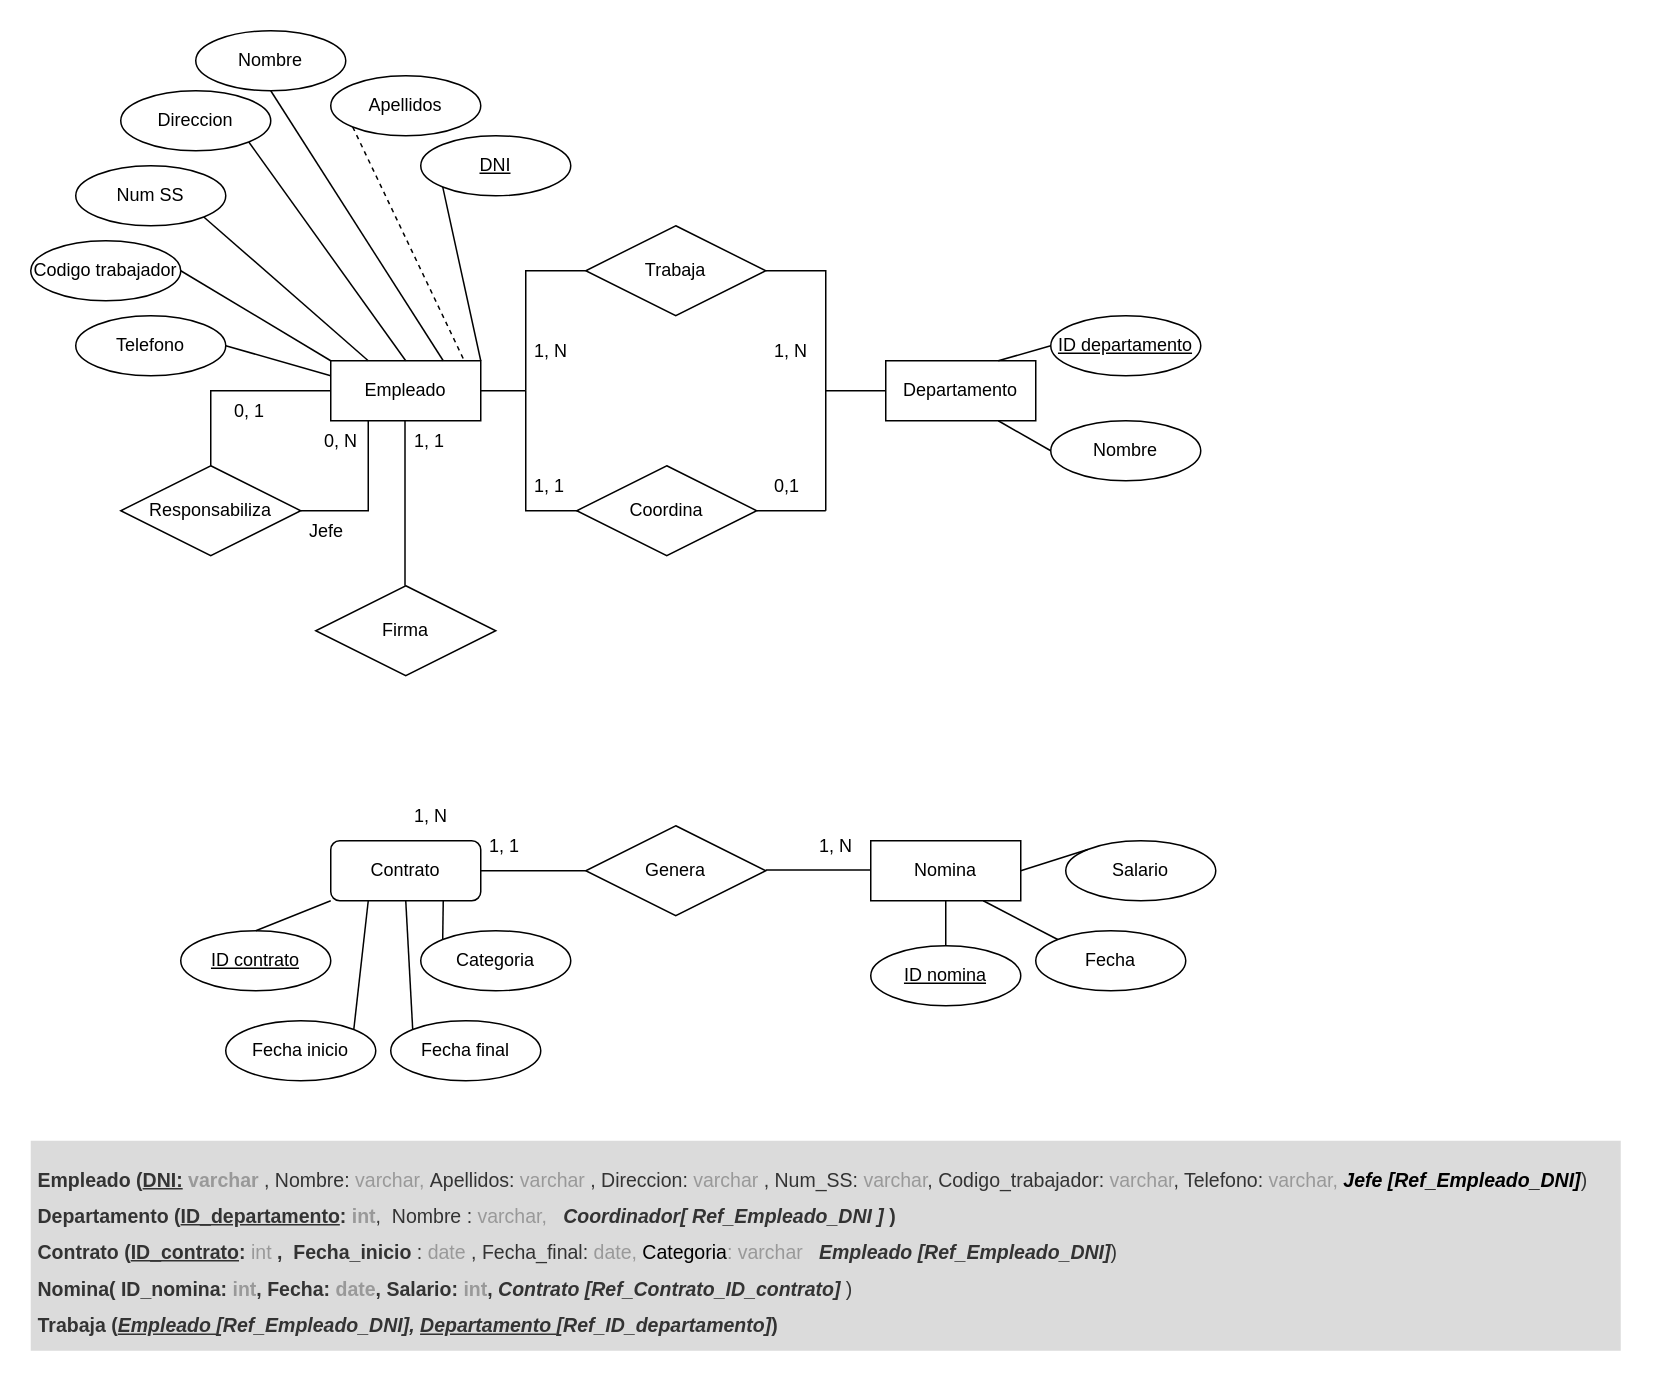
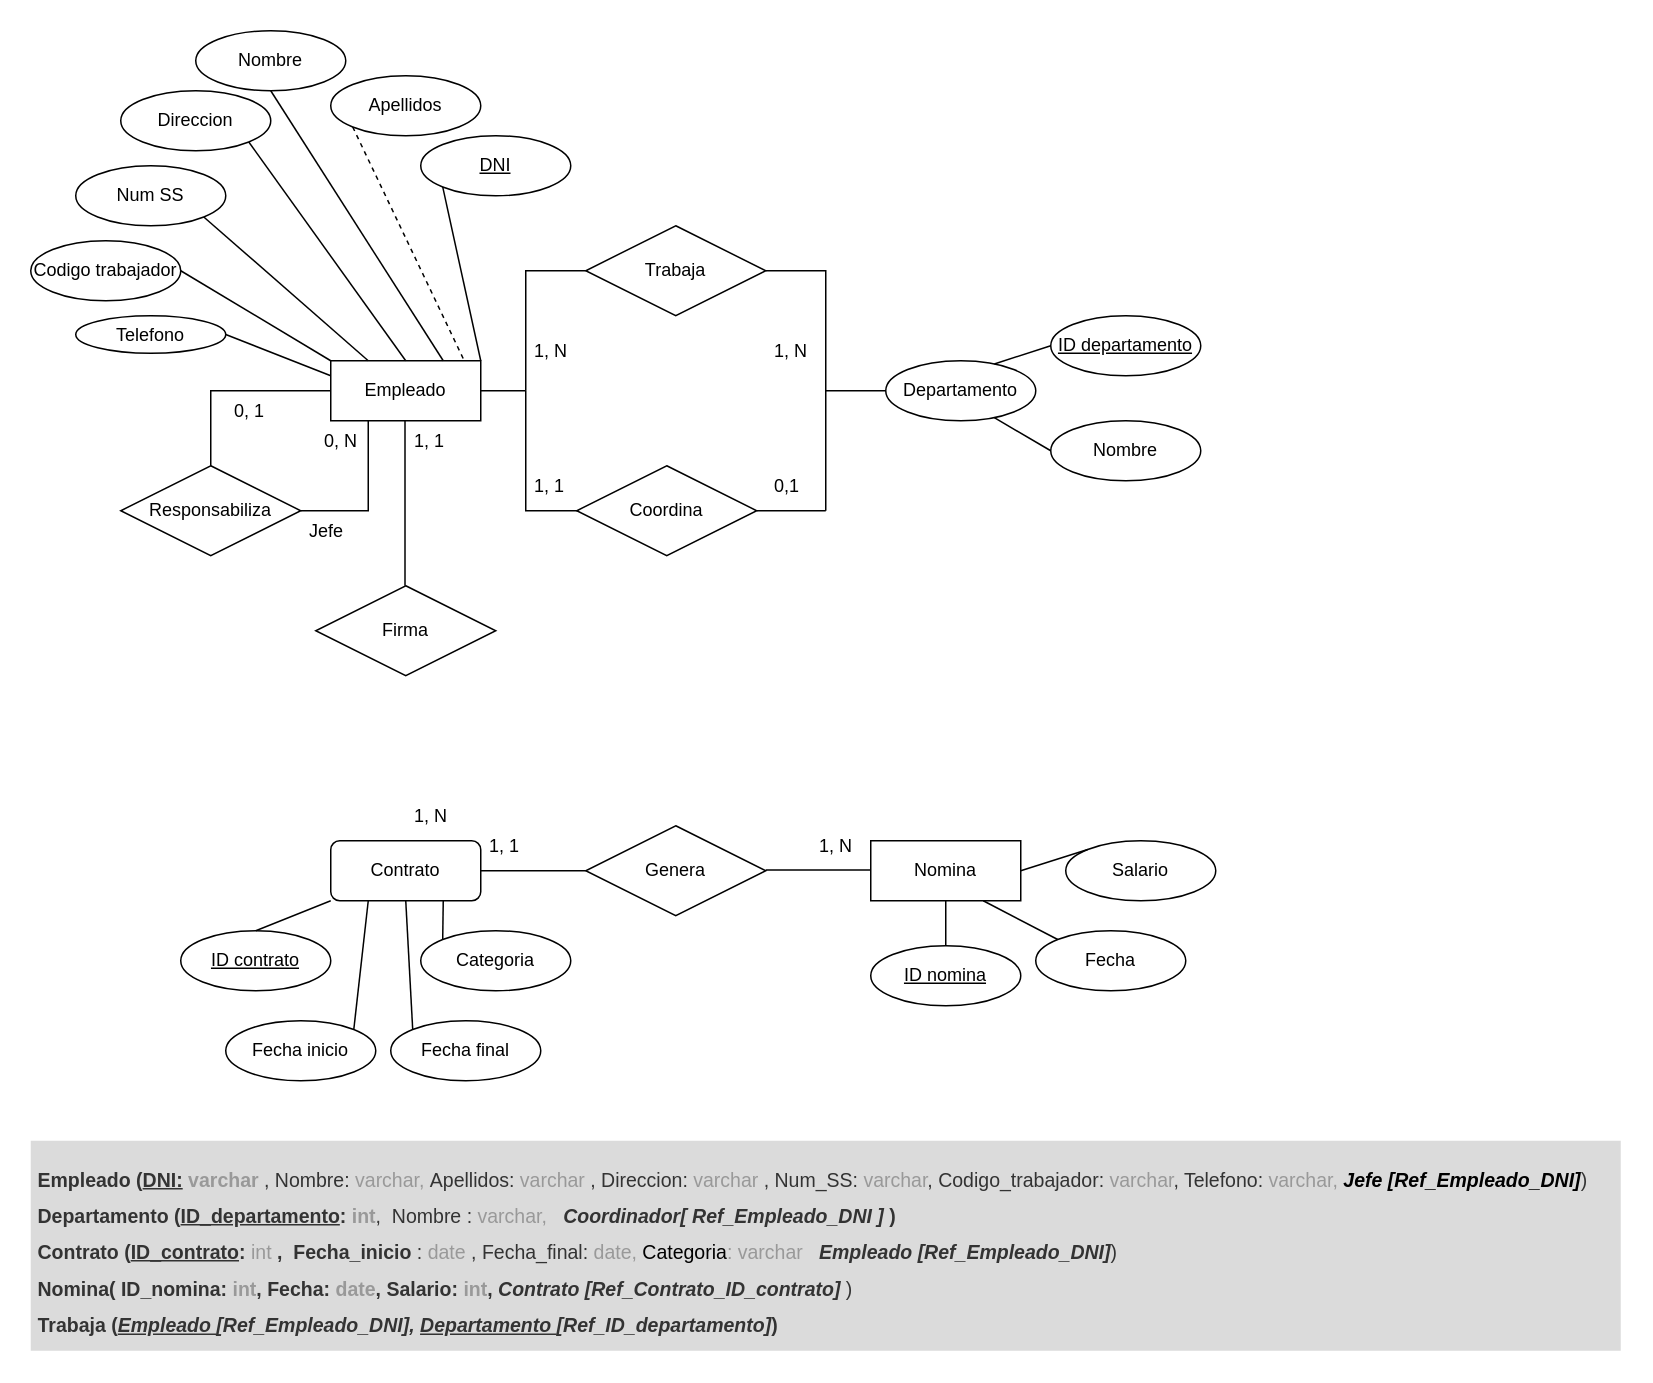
(151, 346) -> (151, 335)
(961, 391) -> (961, 391)
